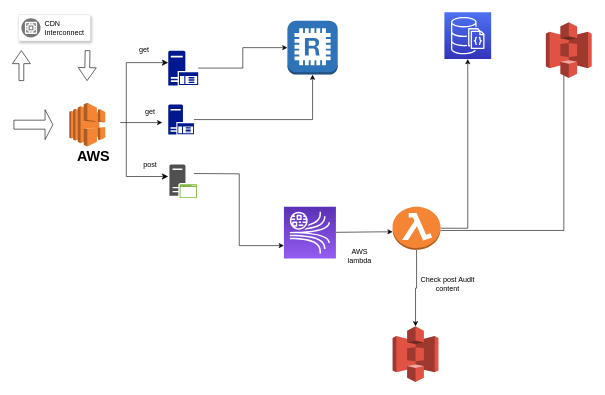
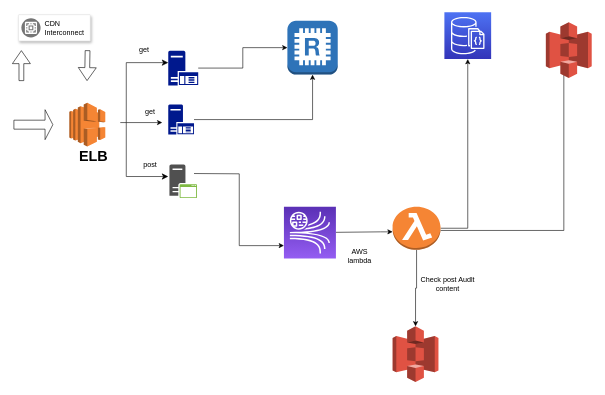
(94, 156) -> (94, 156)
